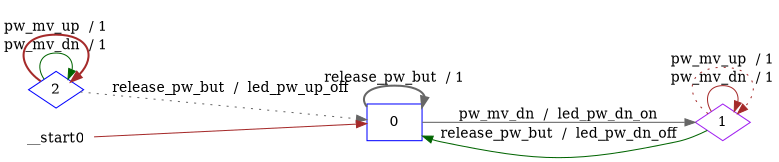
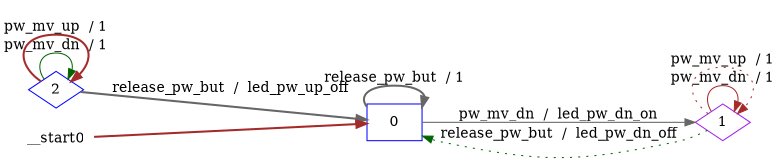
(218, 105) -> (218, 105)
(225, 130) -> (225, 130)
(571, 157) -> (571, 157)
